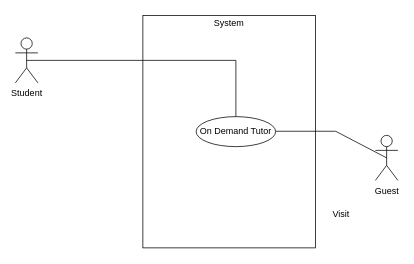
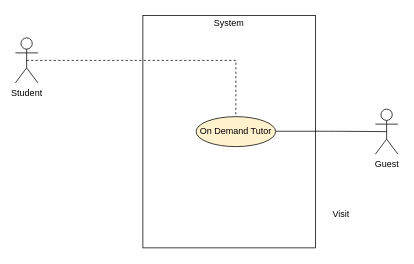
(160, 60) -> (160, 60)
(236, 132) -> (236, 132)
(387, 158) -> (387, 132)
